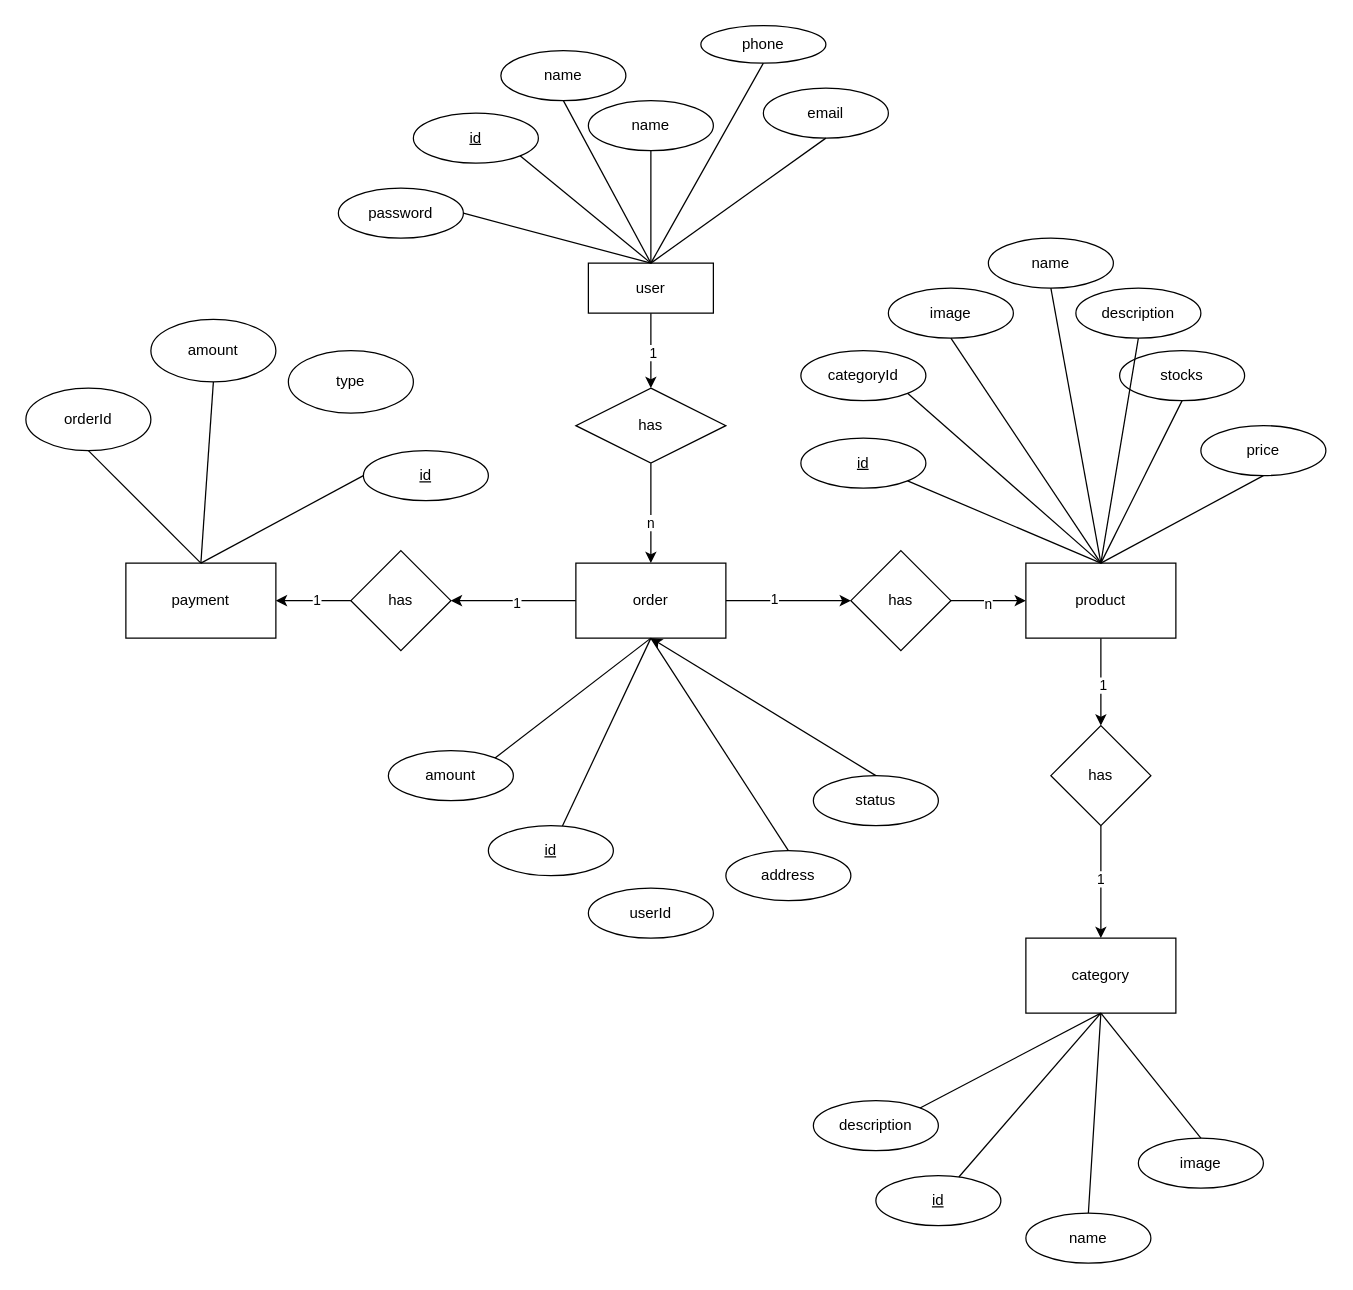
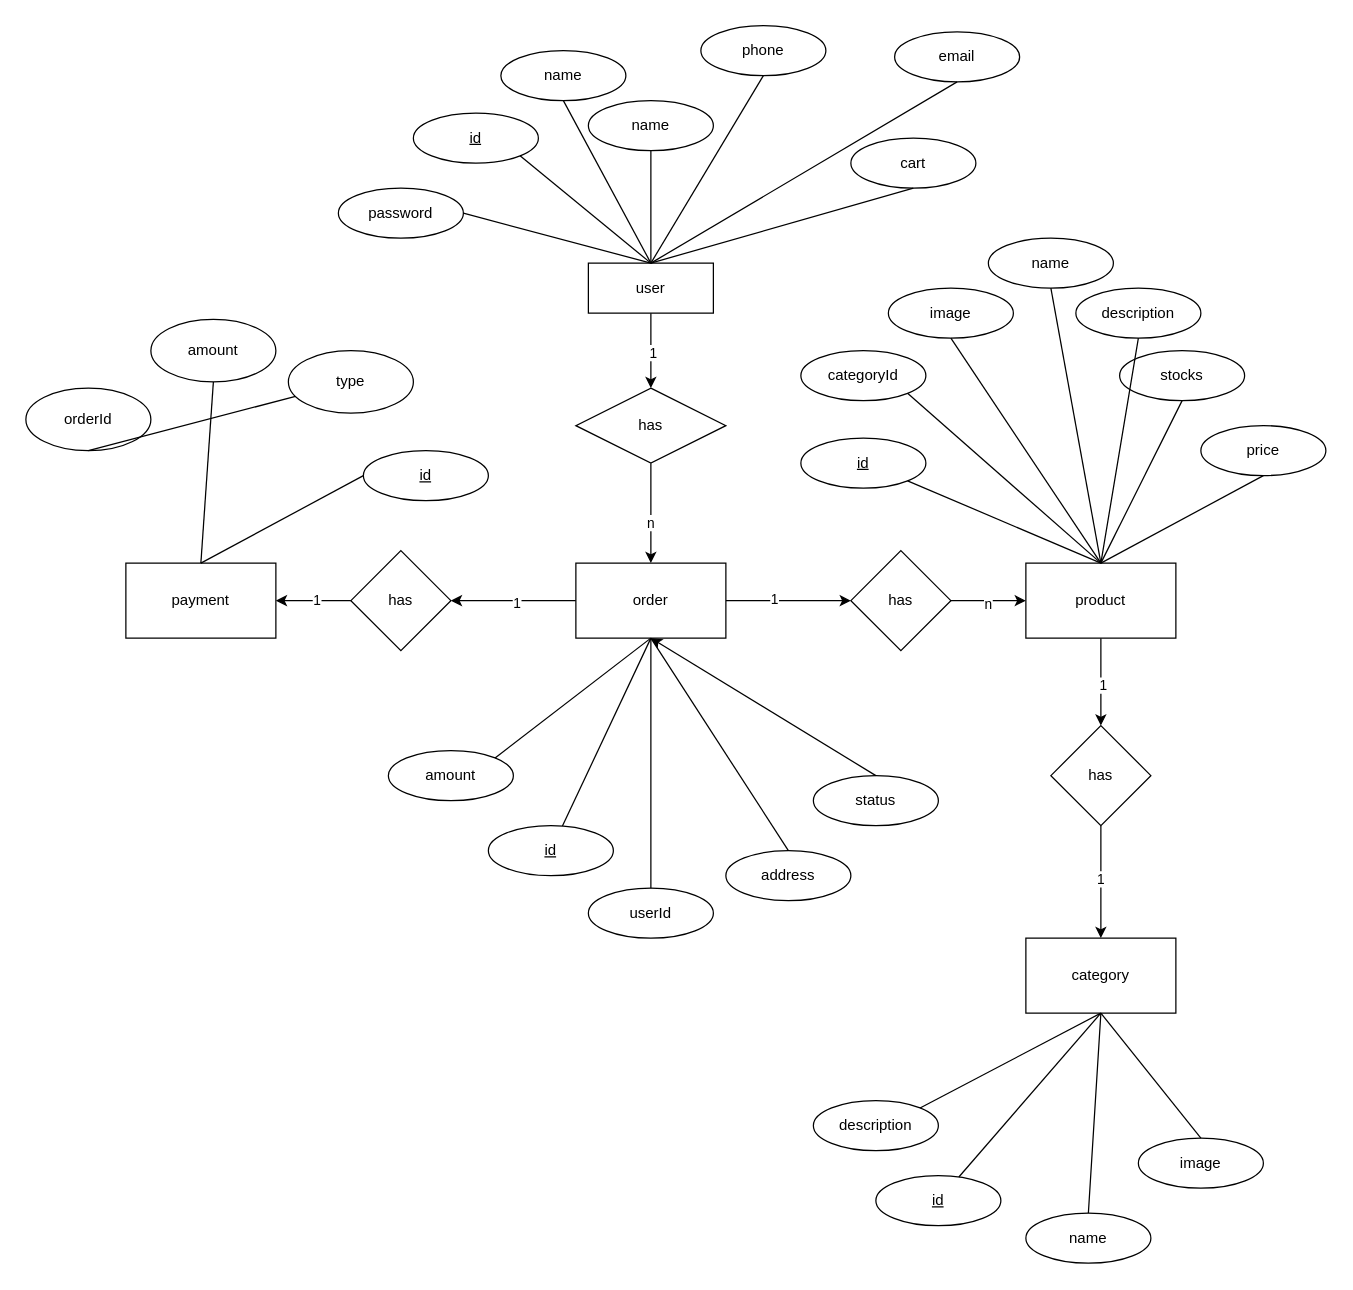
(763, 44) -> (763, 51)
(826, 113) -> (957, 57)
none -> (913, 163)
none -> (784, 225)
(143, 505) -> (192, 424)
none -> (651, 767)
